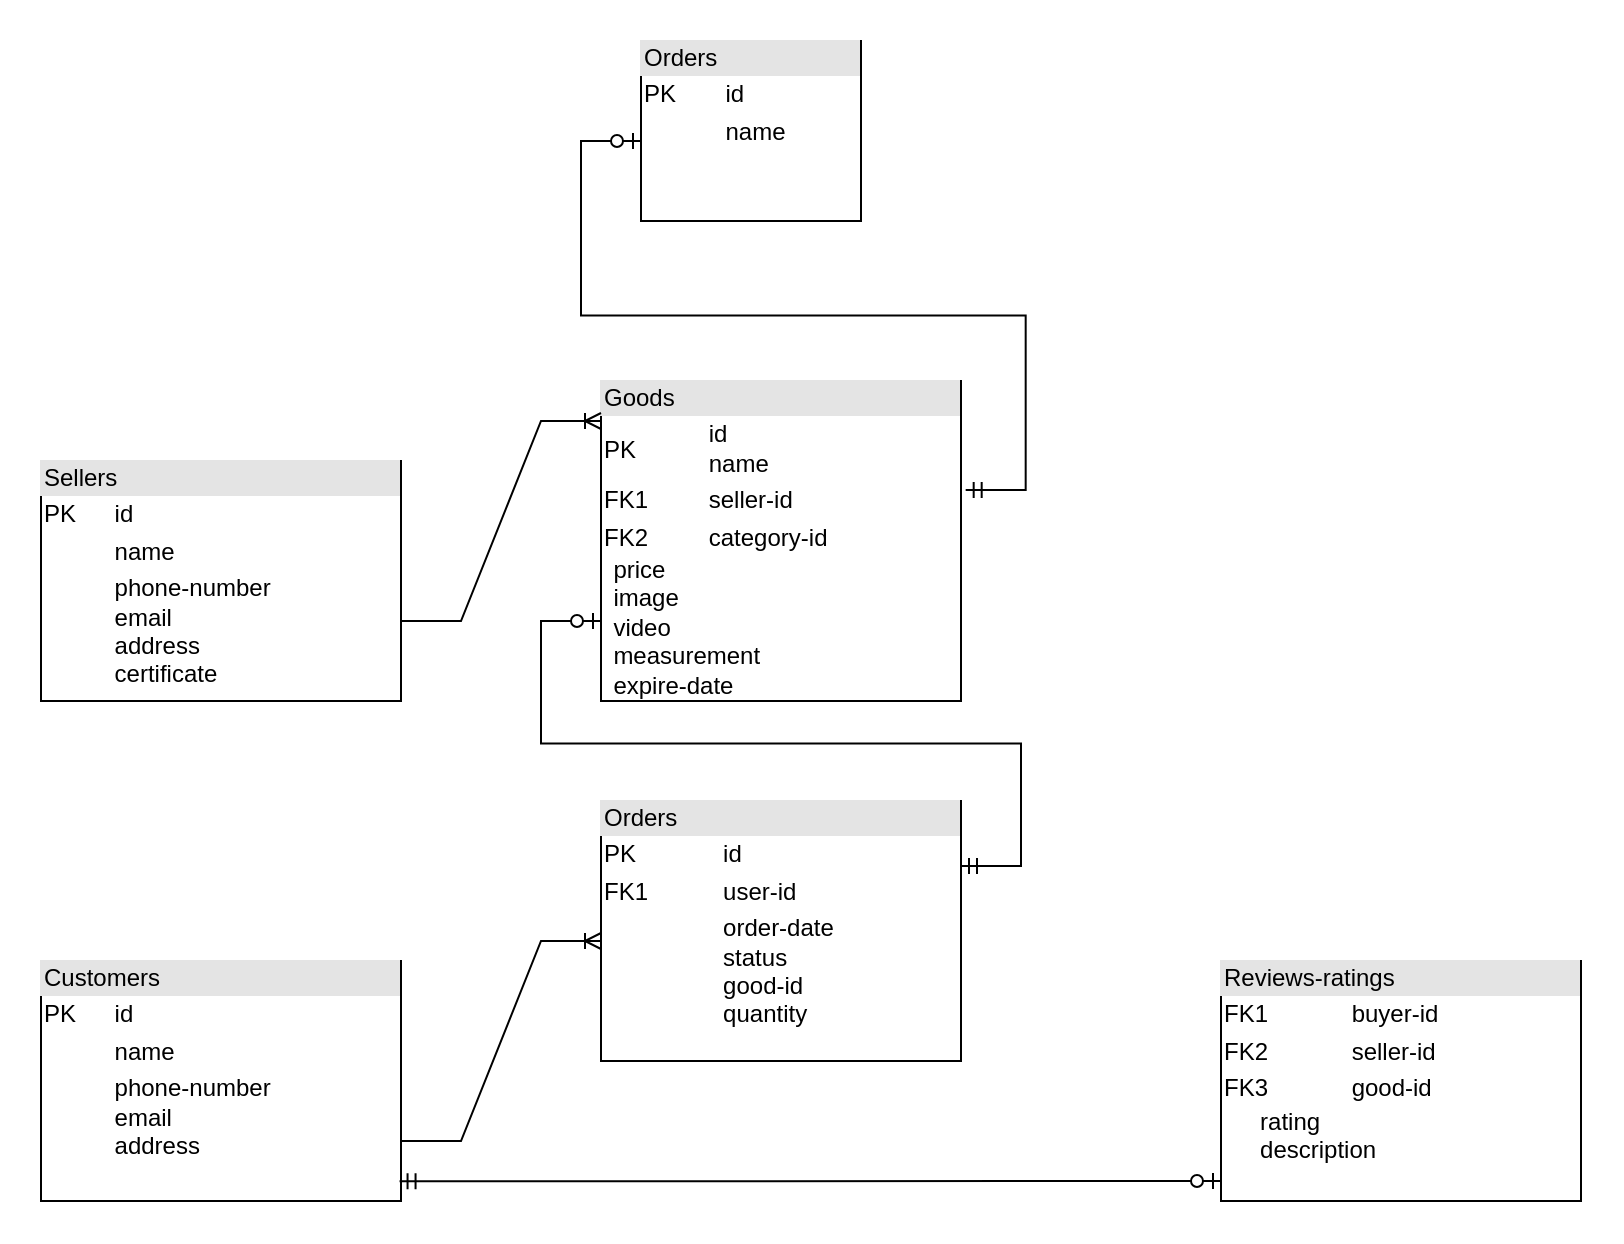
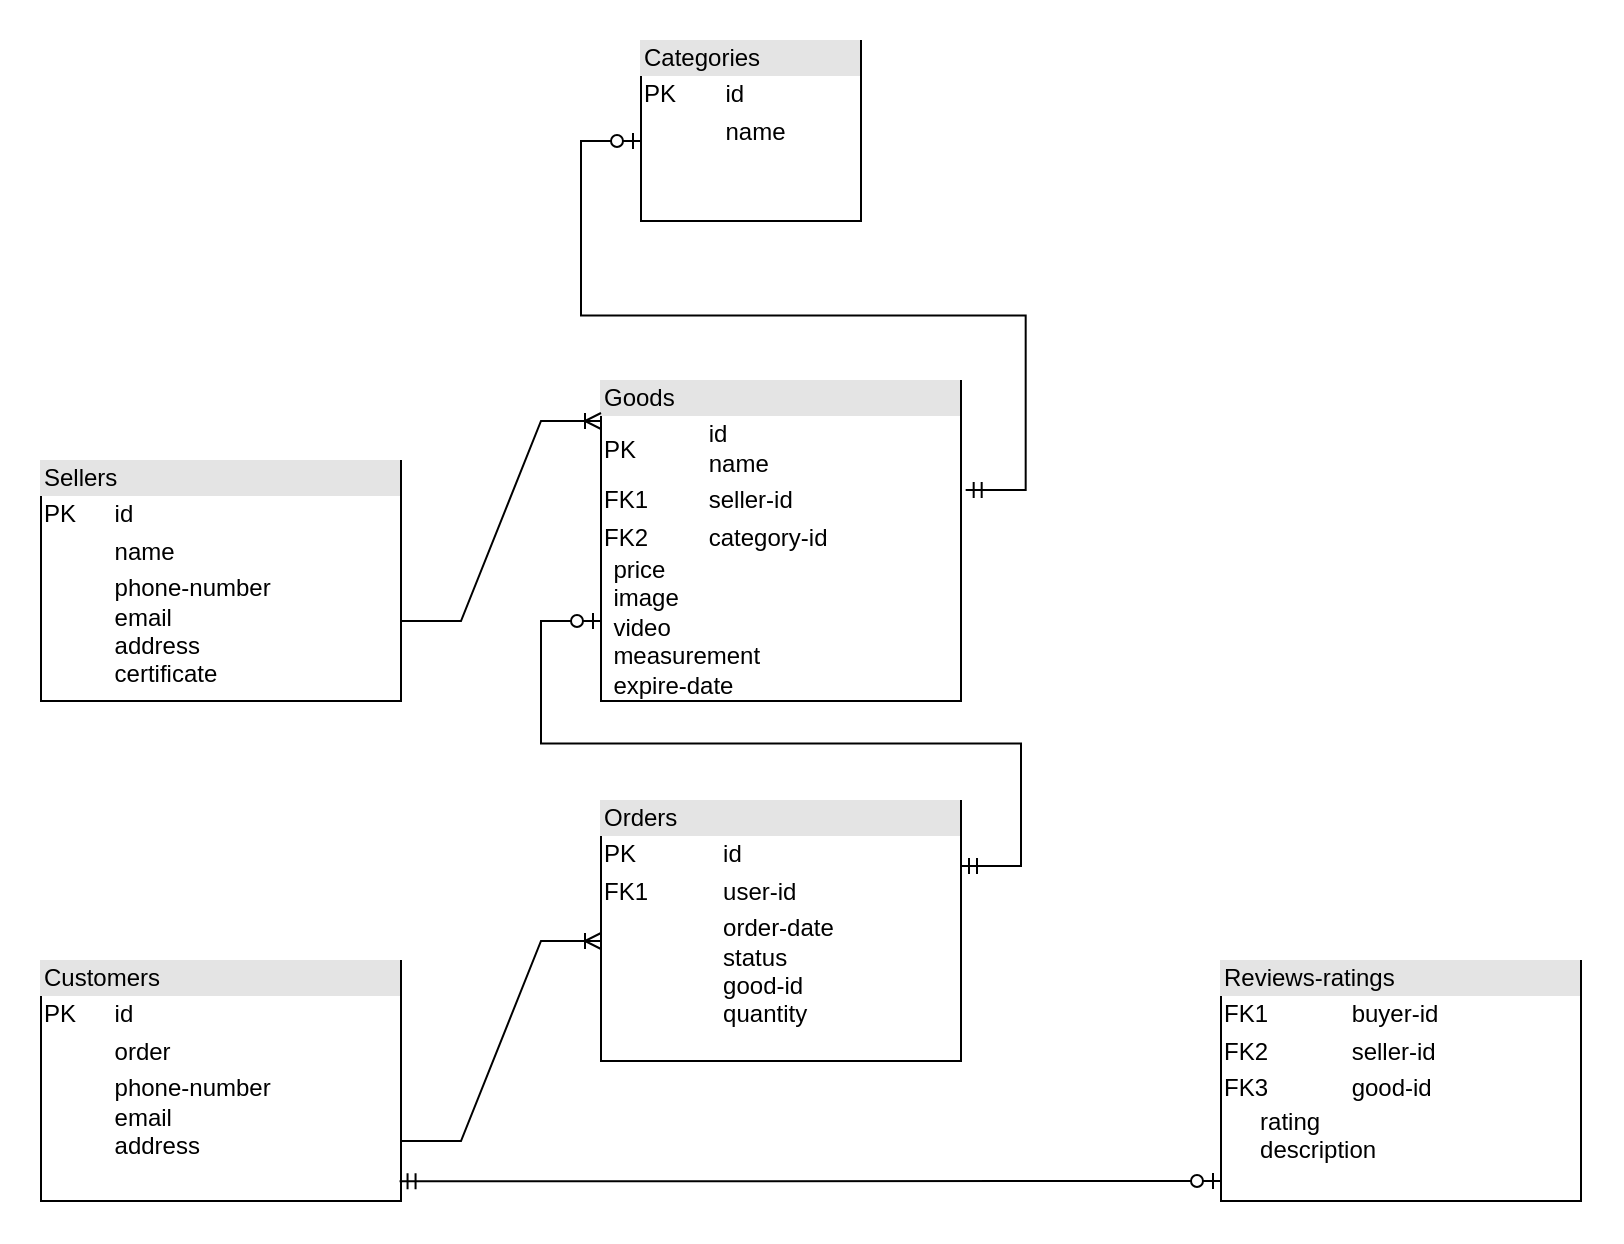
(681, 84) -> (705, 84)
(122, 1047) -> (122, 1047)
